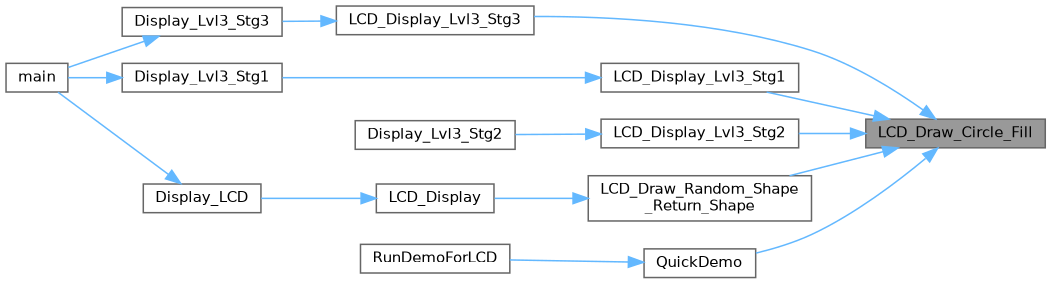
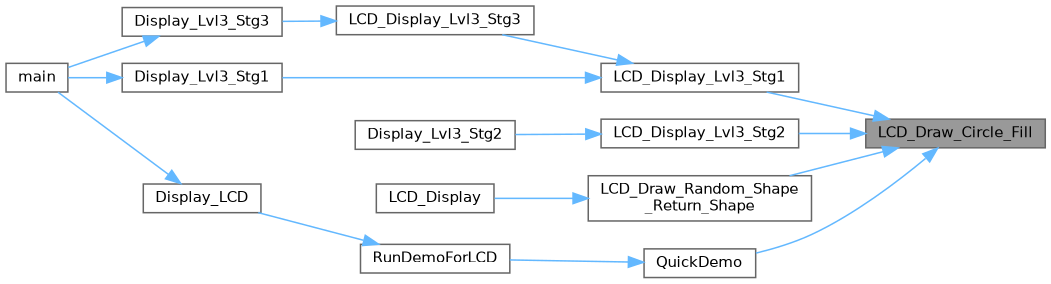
(737, 33) -> (560, 47)
(311, 198) -> (311, 226)
